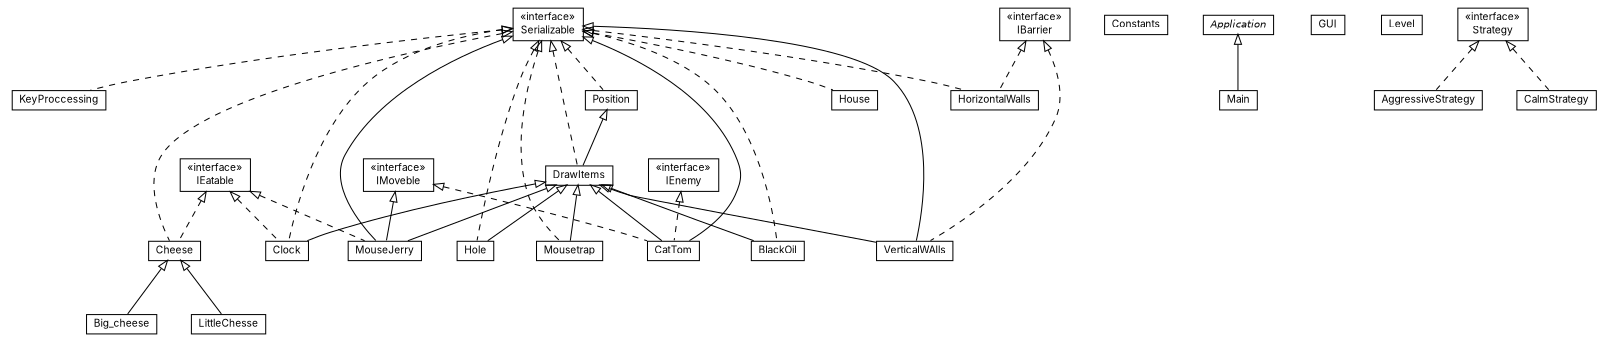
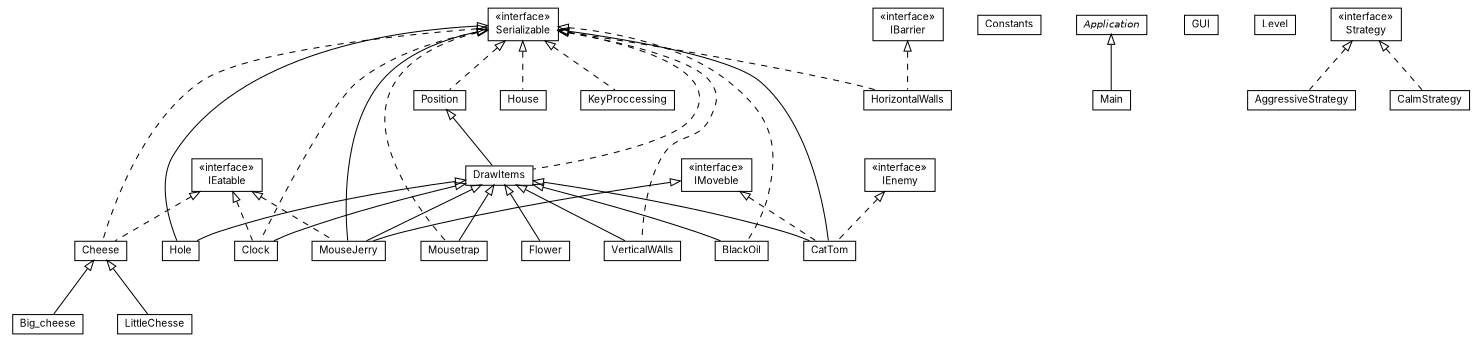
(829, 52) -> (716, 99)
(499, 143) -> (269, 74)
(1027, 163) -> none
none -> (545, 250)
